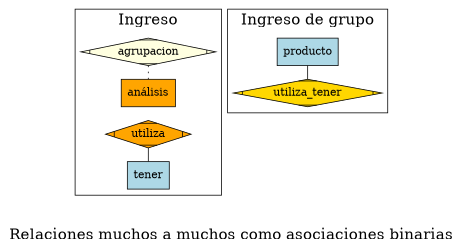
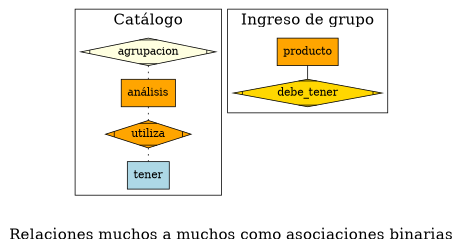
(148, 21) -> (148, 21)
(308, 52) -> (308, 52)
(308, 93) -> (308, 93)
none -> (148, 114)
(148, 155) -> (148, 155)
